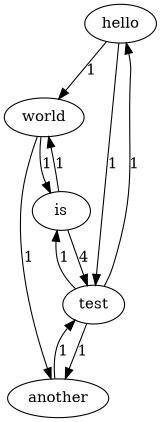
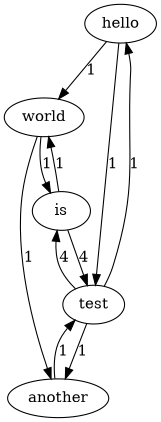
(65, 258) -> (65, 258)
